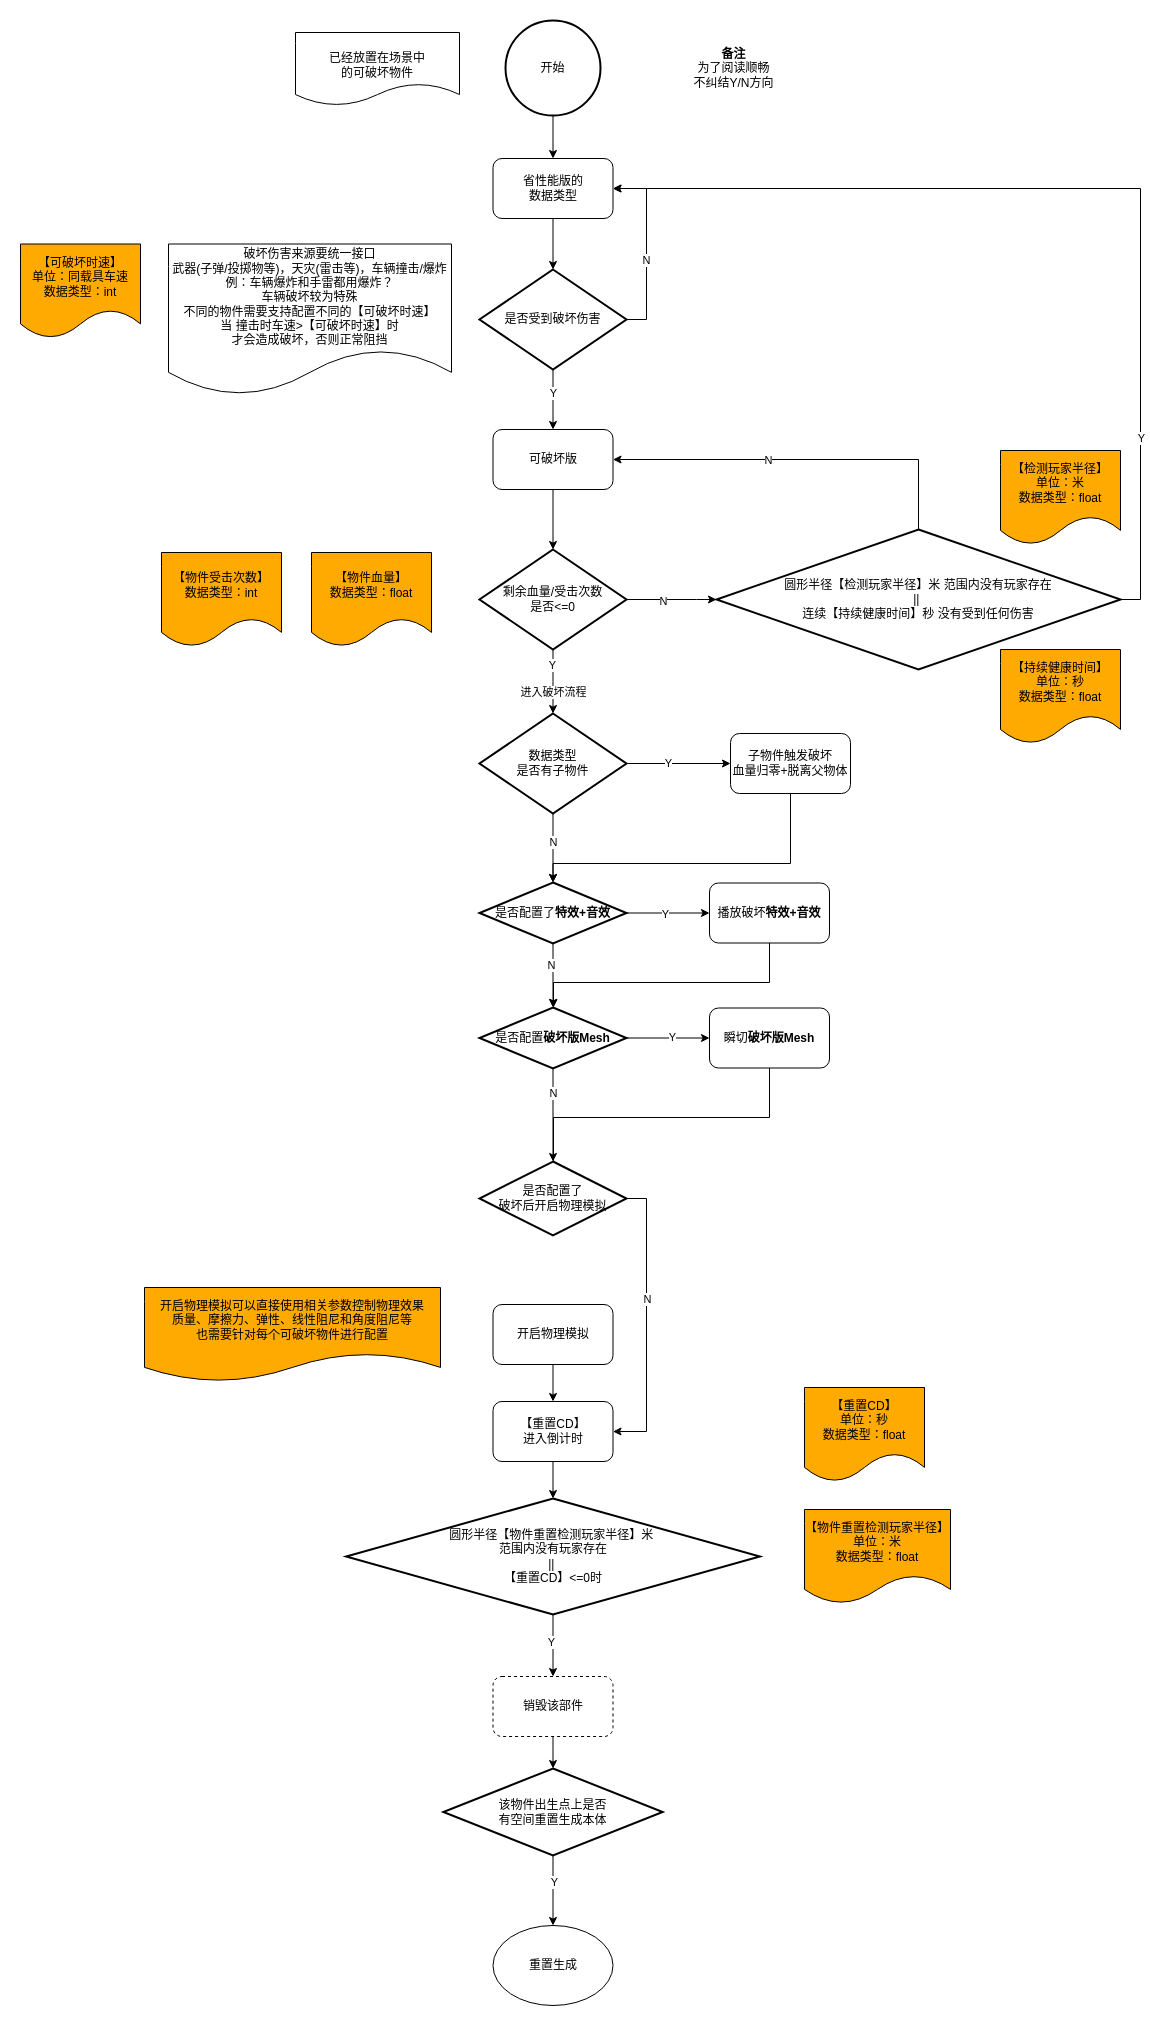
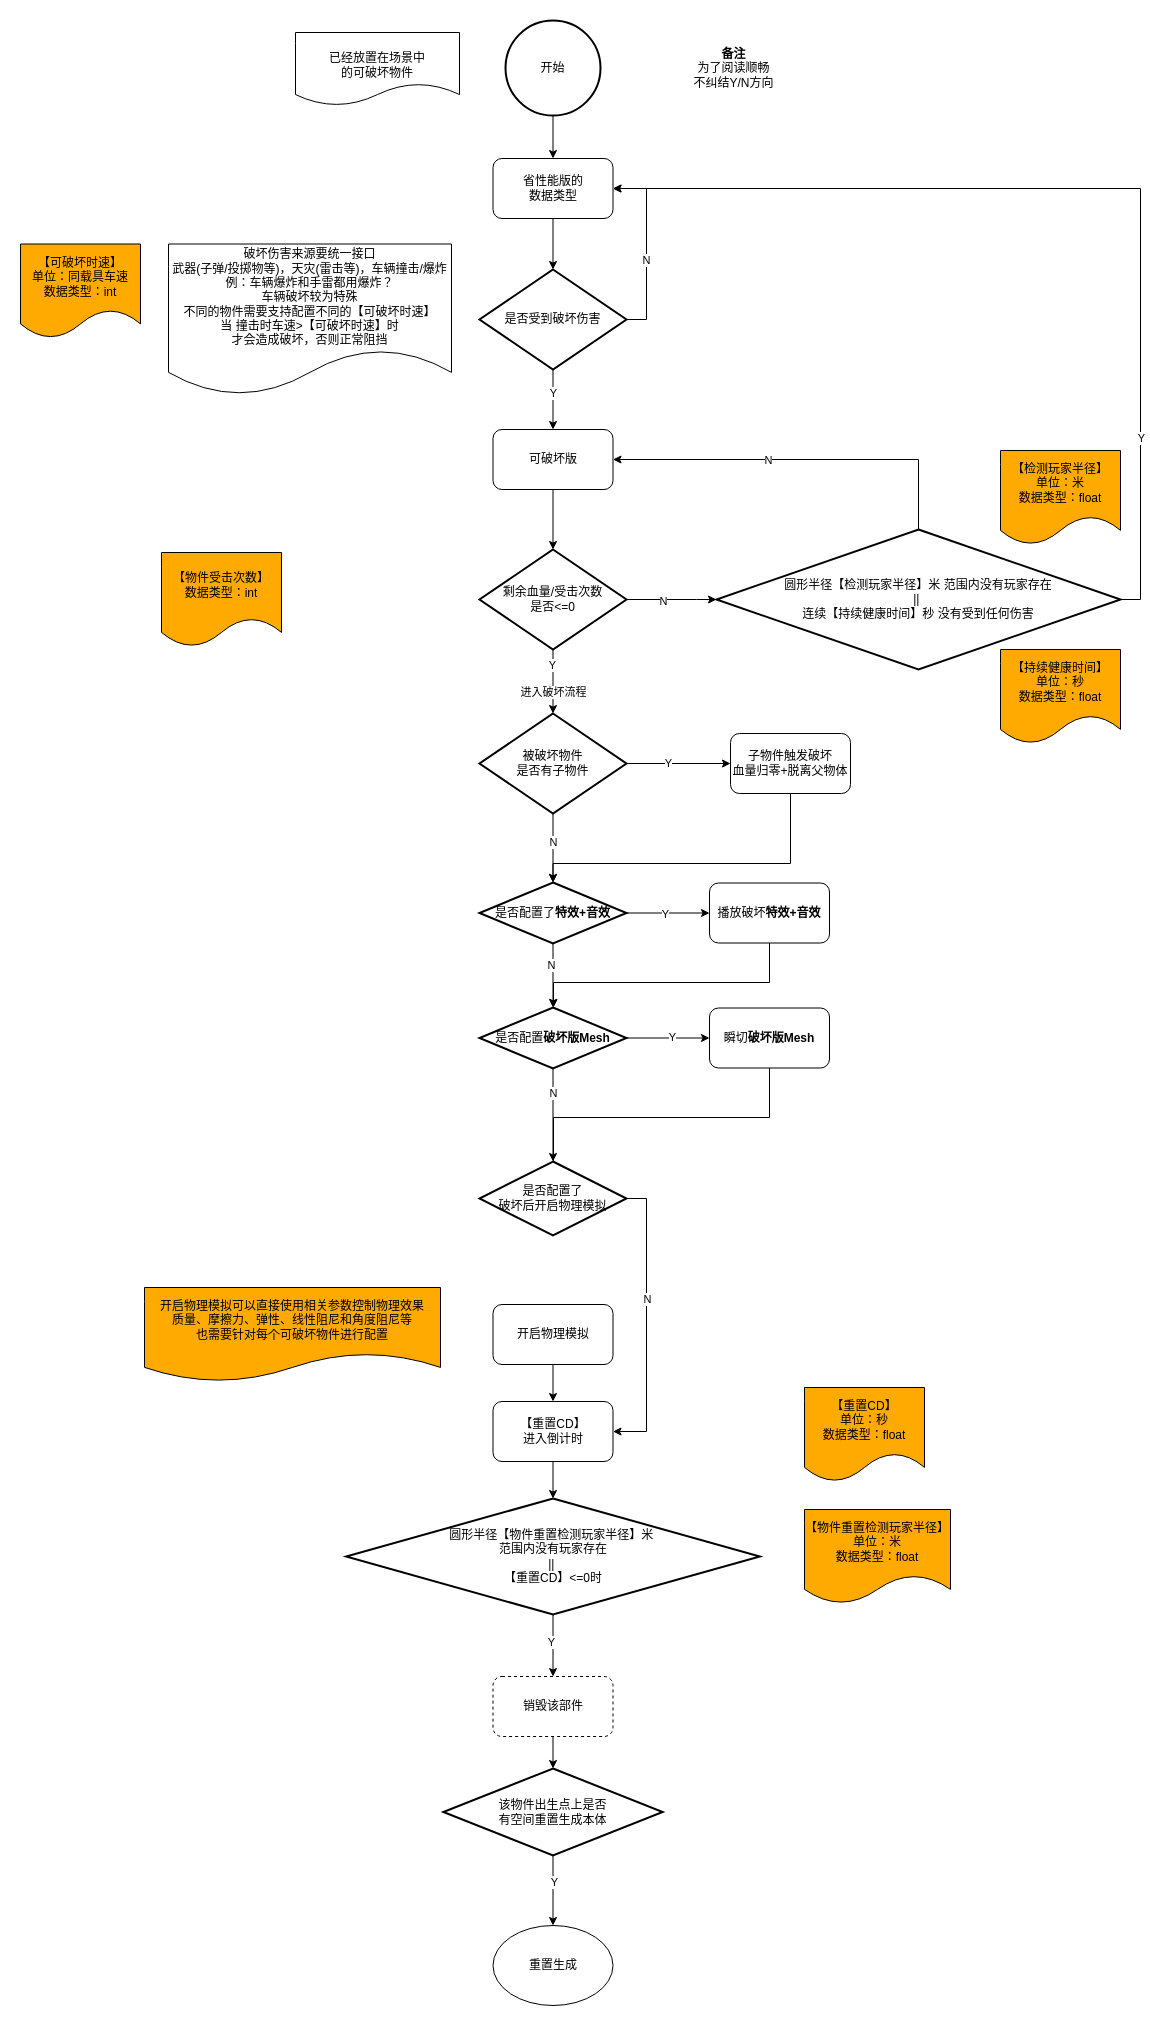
(372, 600) -> none
(553, 764) -> (553, 764)
